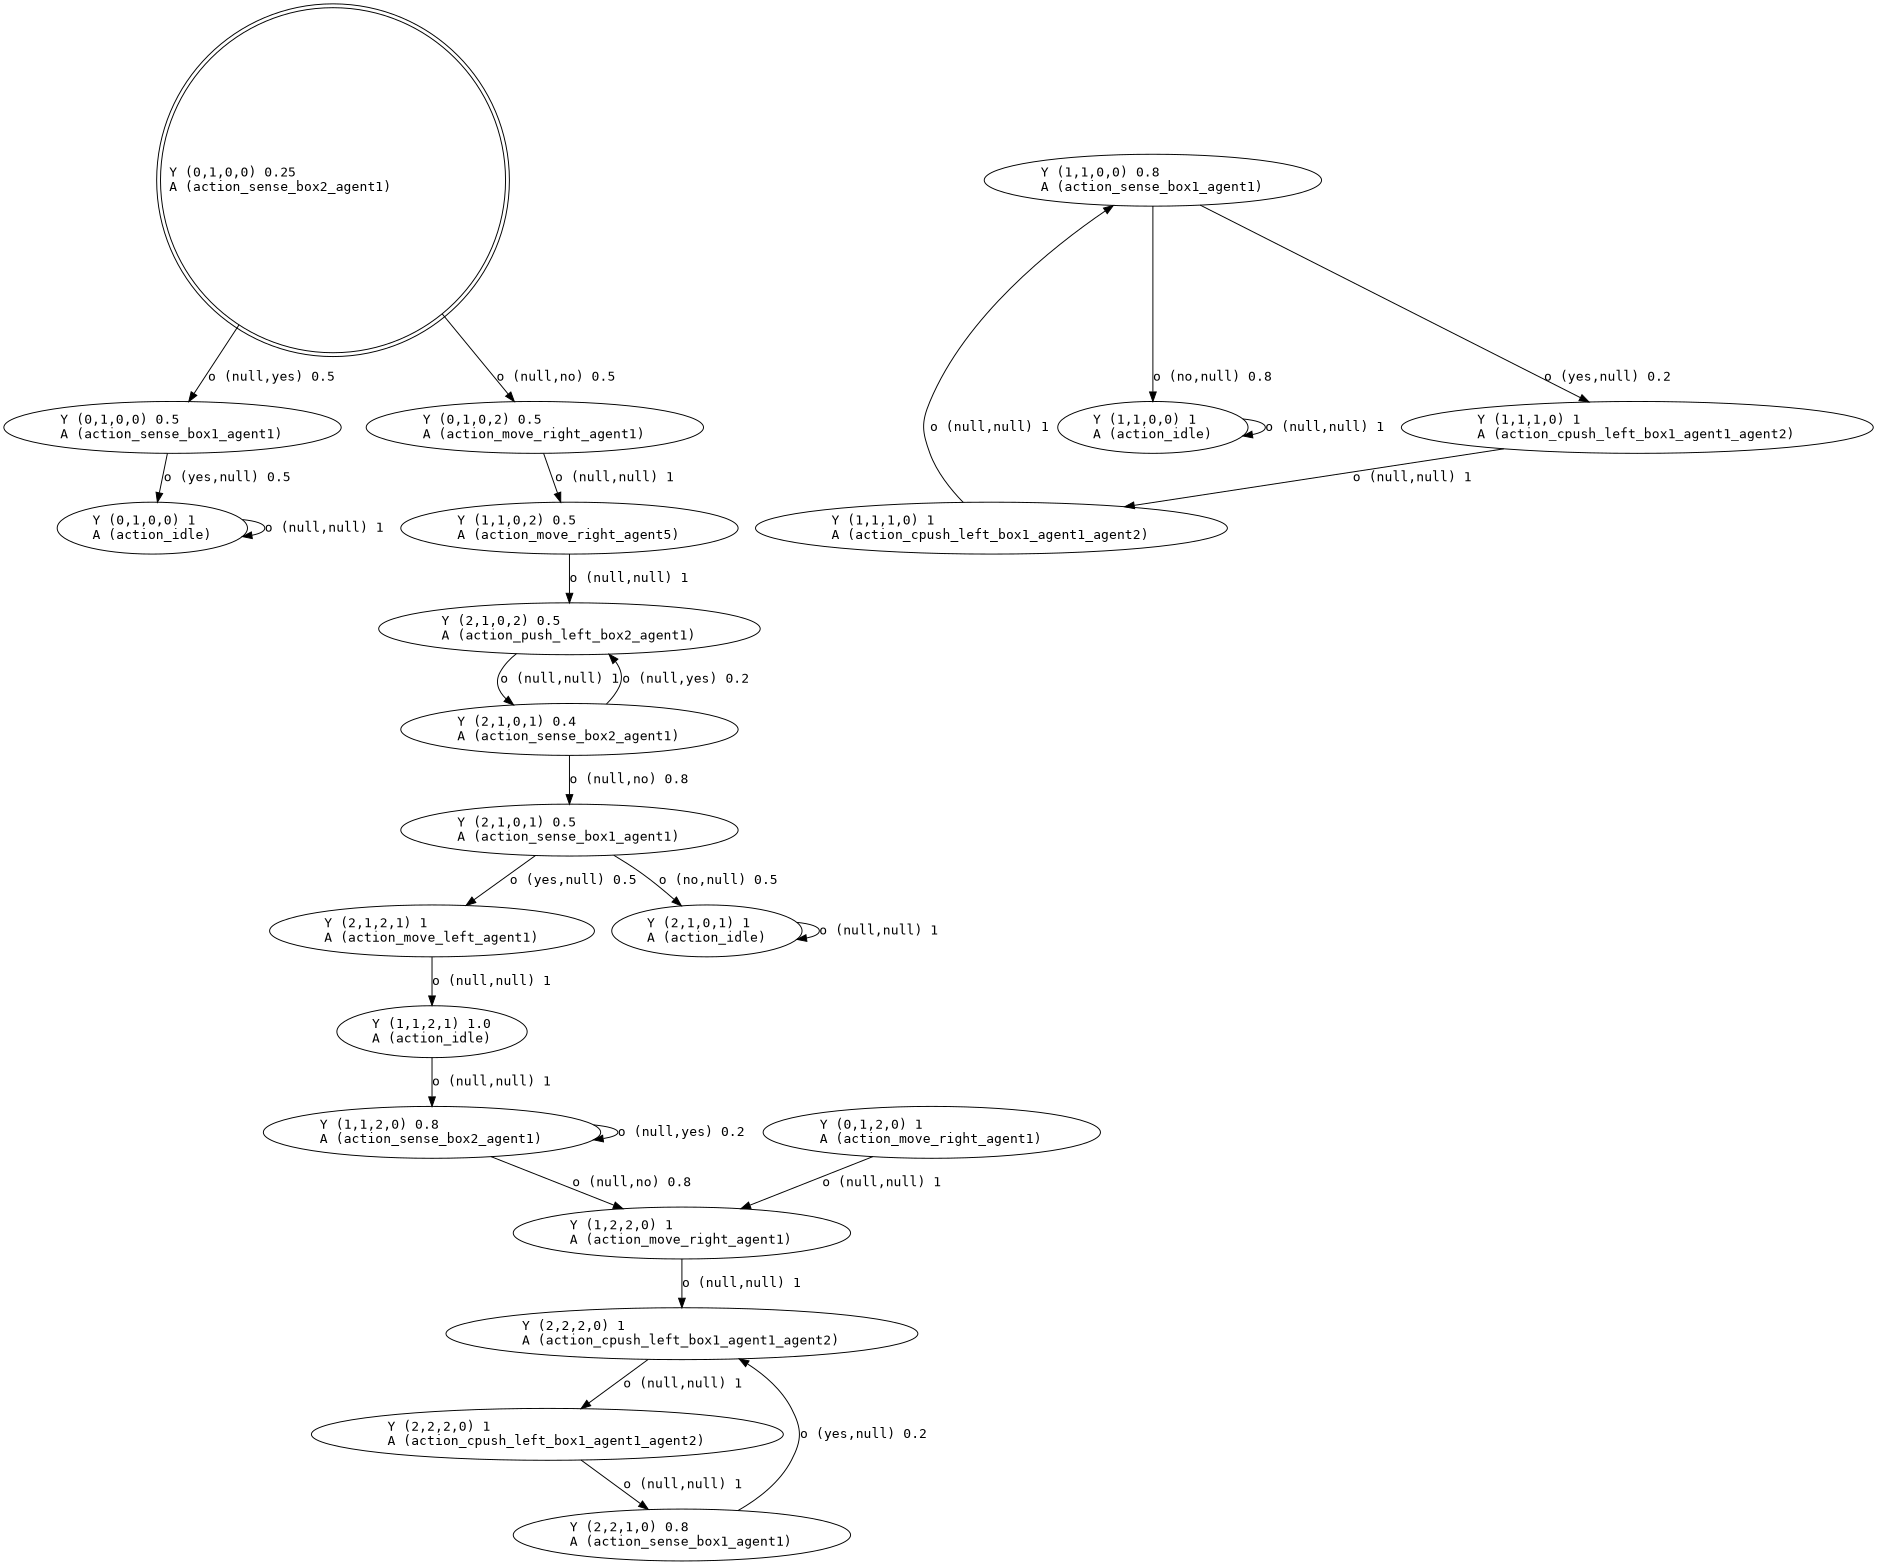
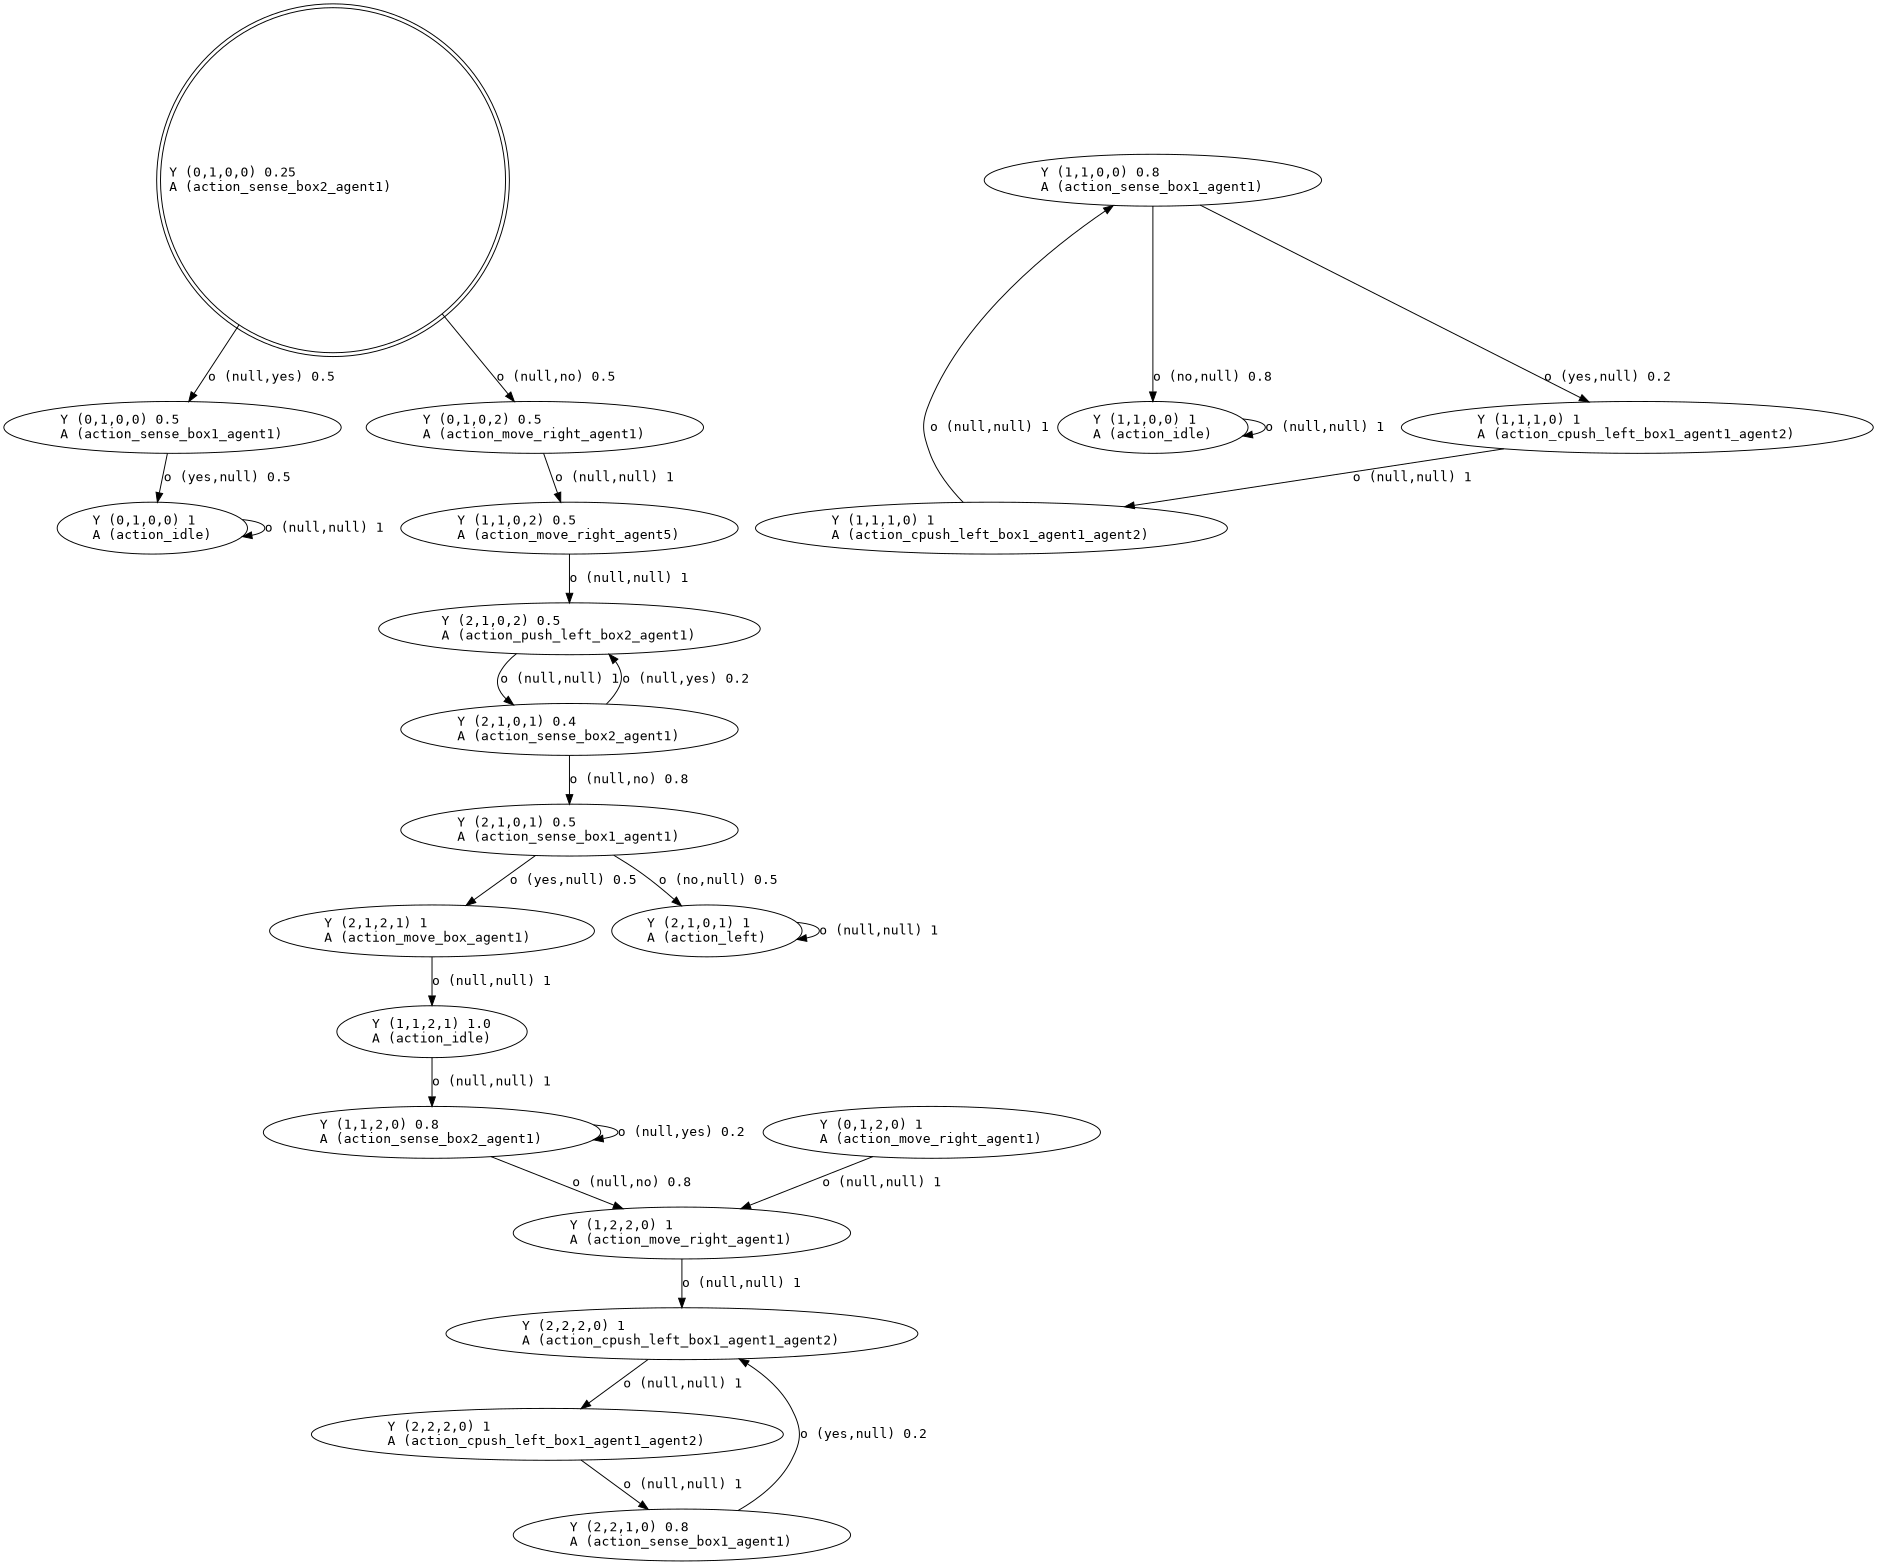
(432, 931) -> (432, 931)
(707, 931) -> (707, 931)
